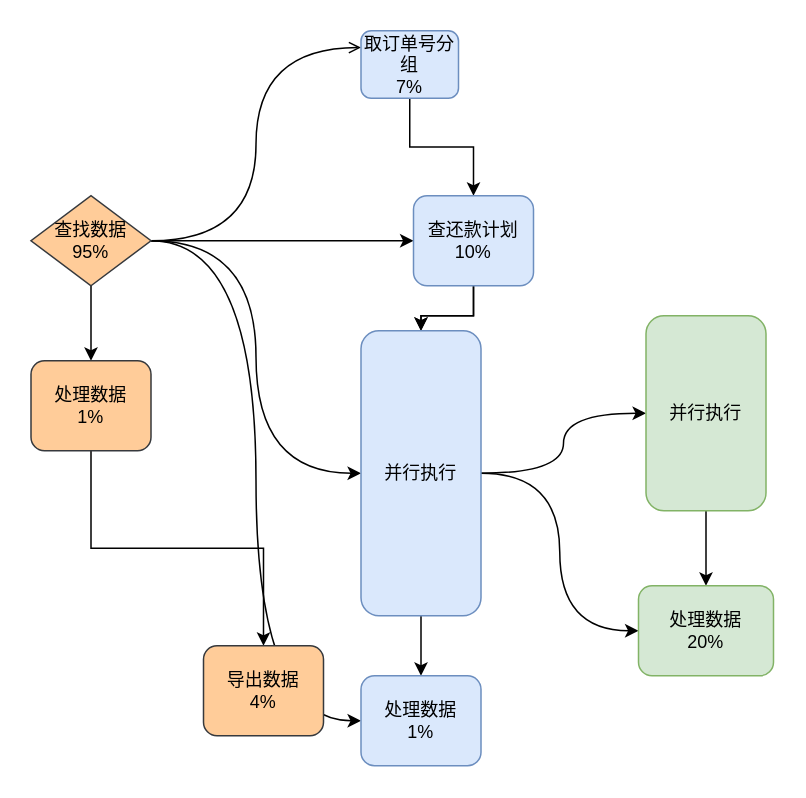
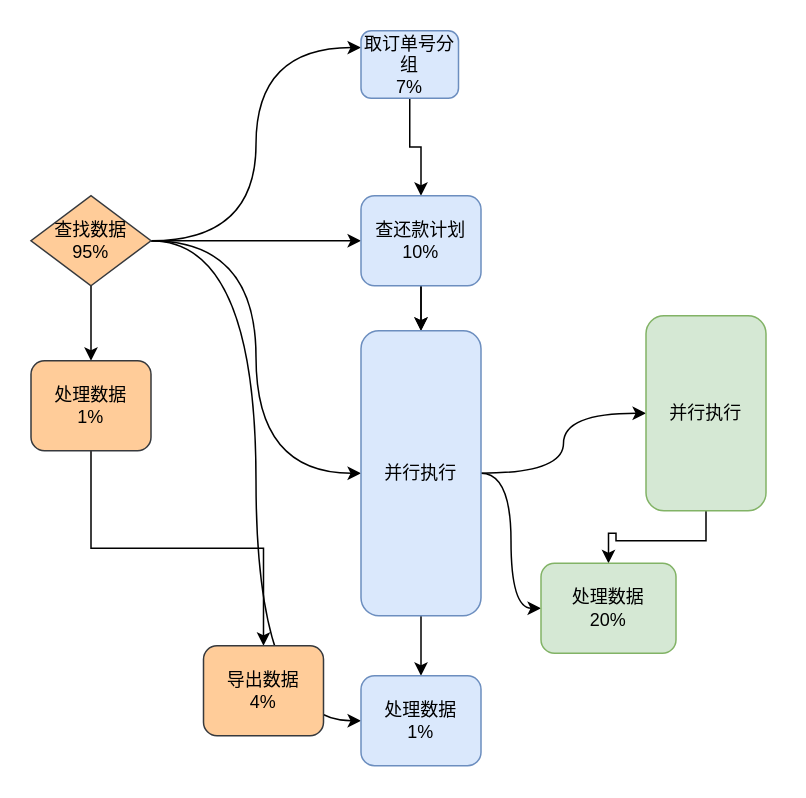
(351, 48) -> (349, 48)
(473, 241) -> (421, 241)
(706, 631) -> (608, 608)
